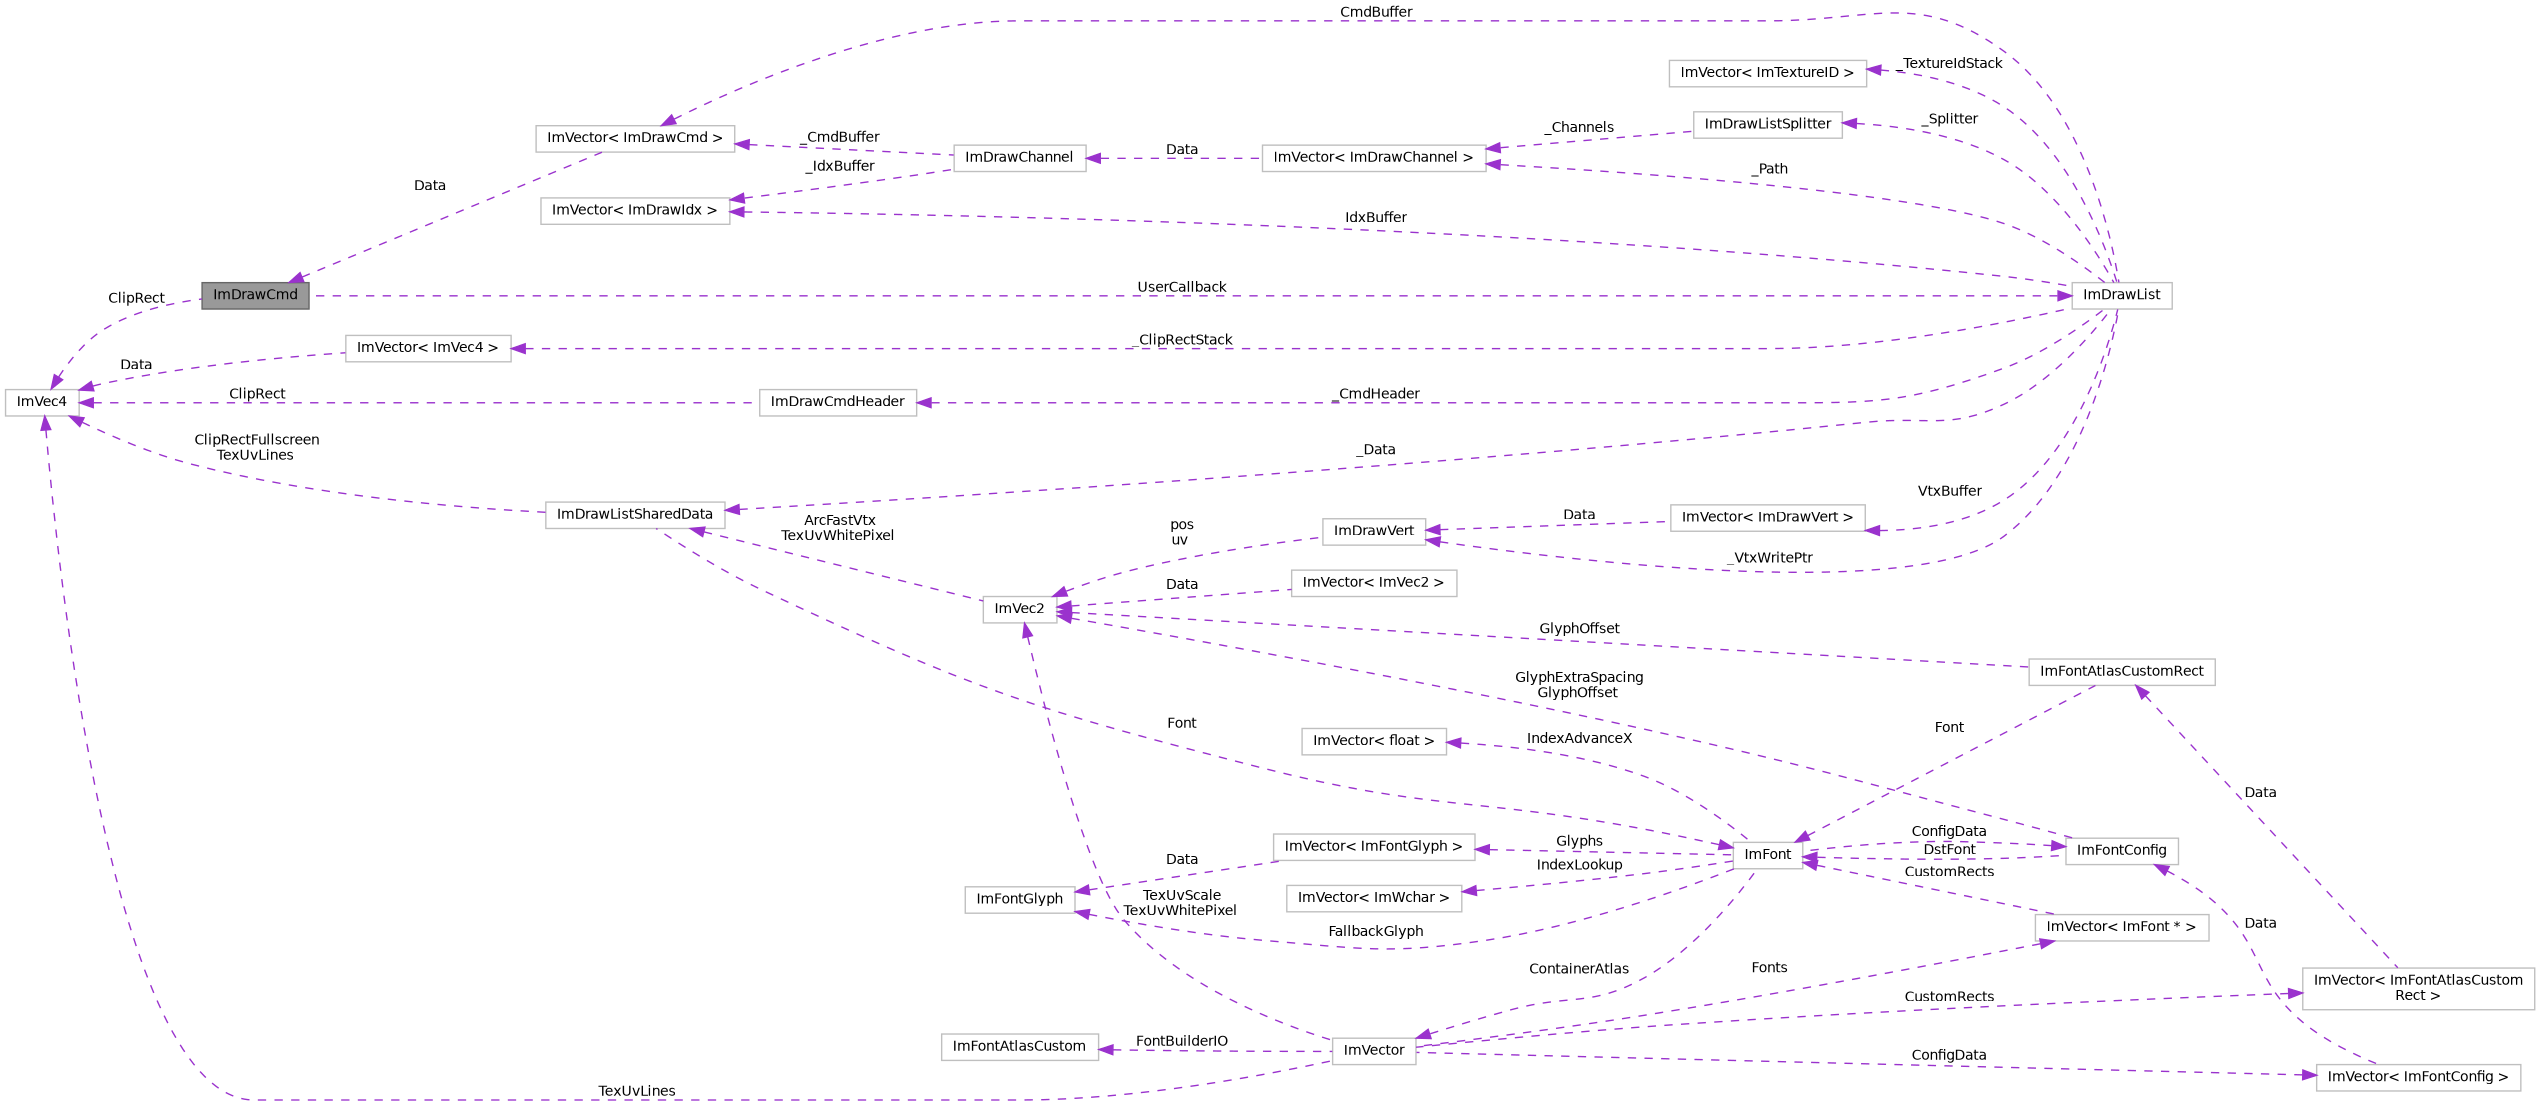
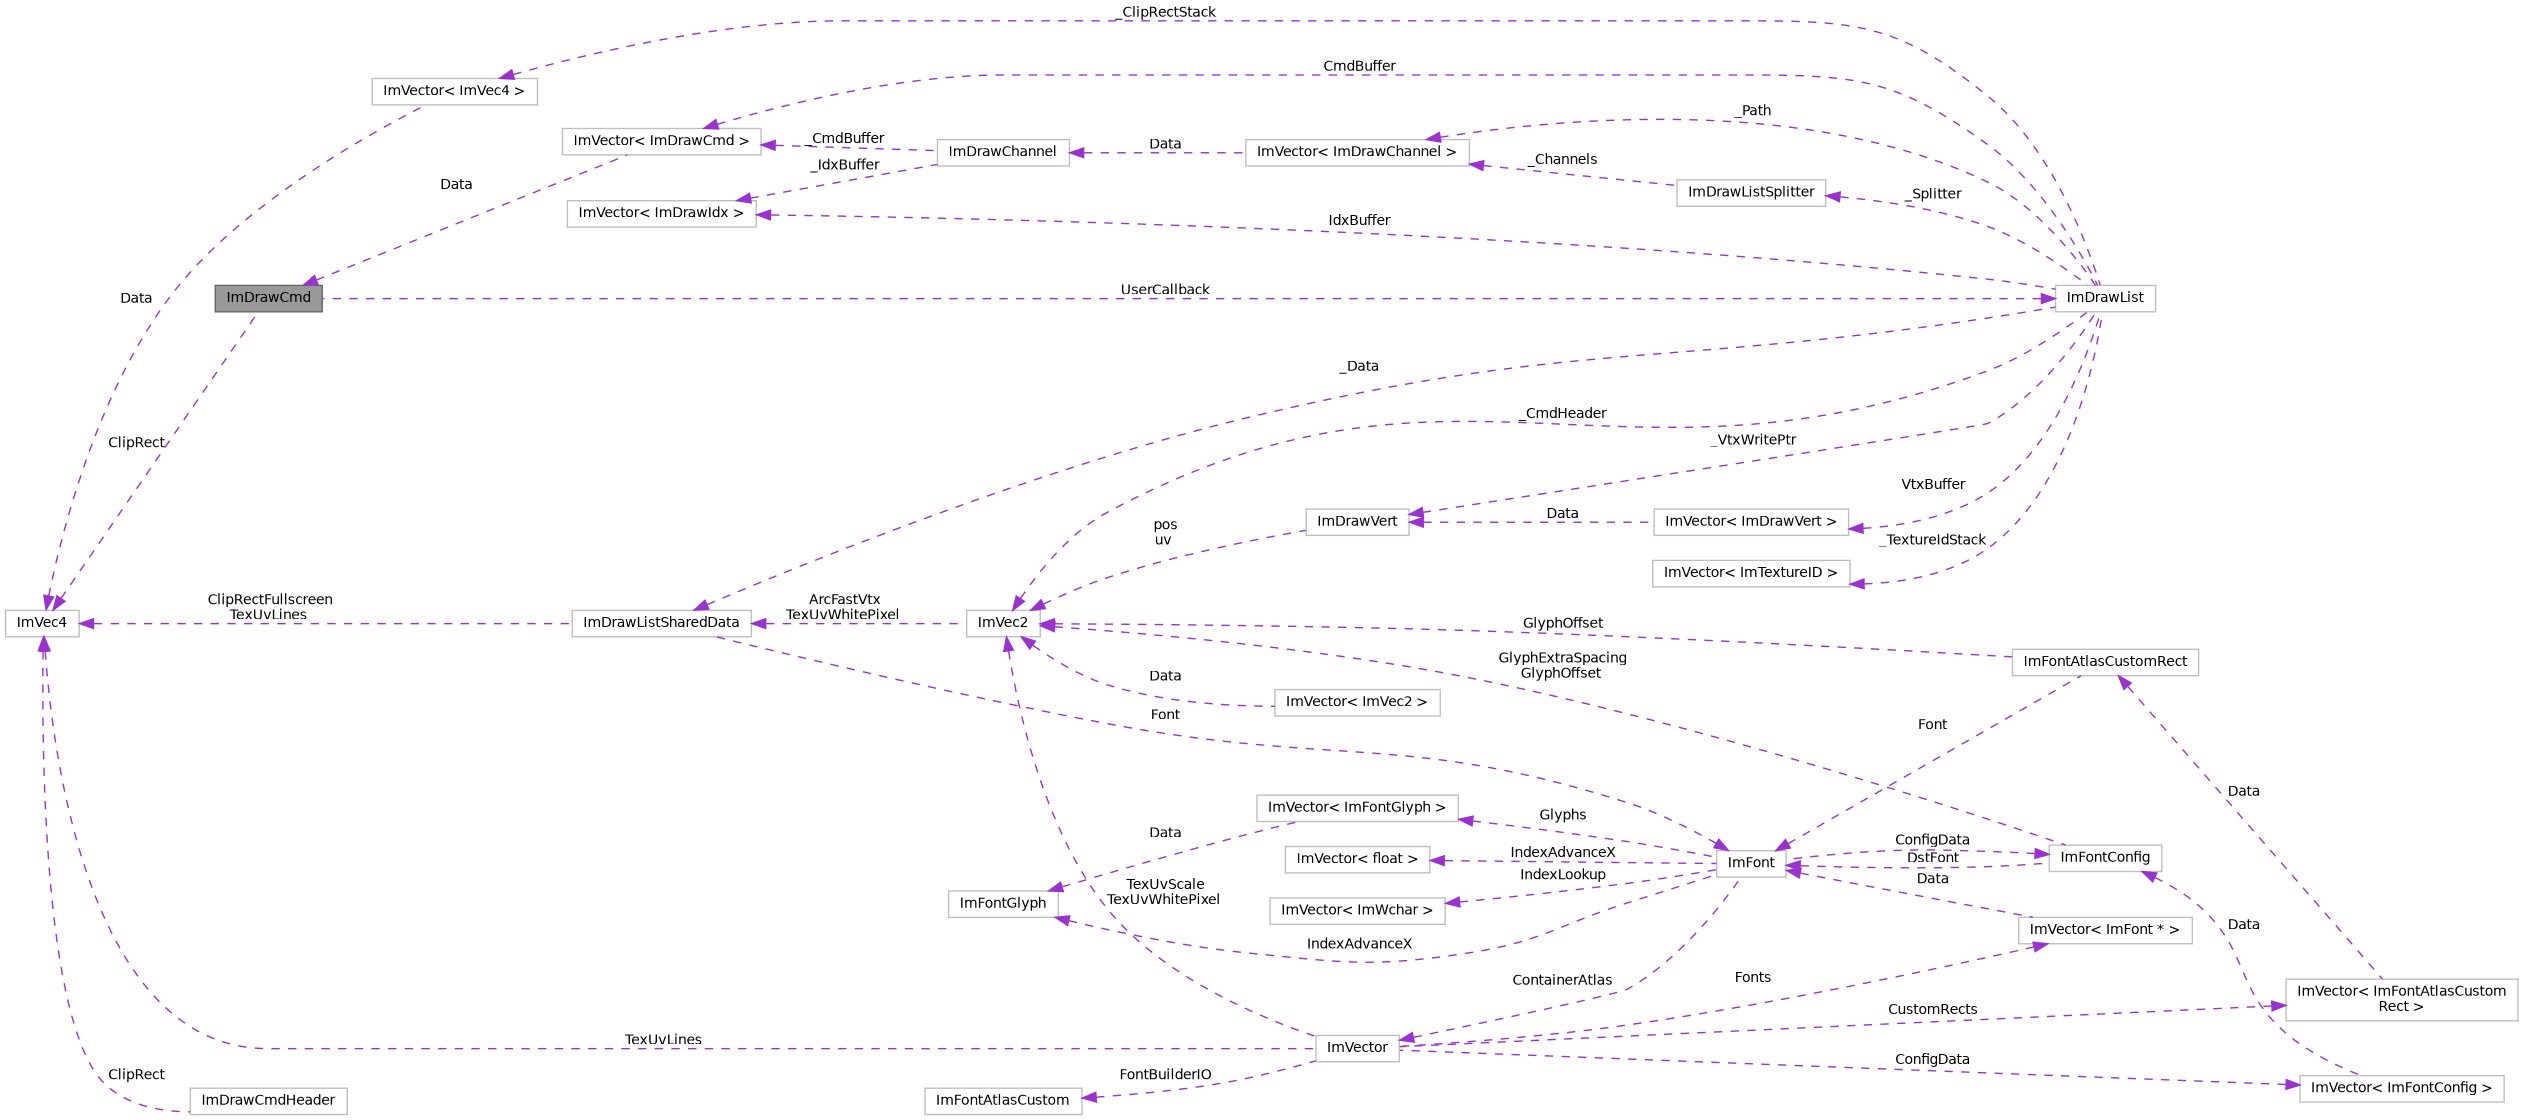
(1528, 403) -> (1540, 423)
(1948, 873) -> (1931, 880)
(1374, 933) -> (1358, 945)
